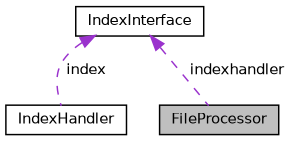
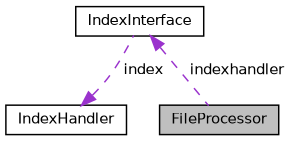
(59, 70) -> (116, 67)
